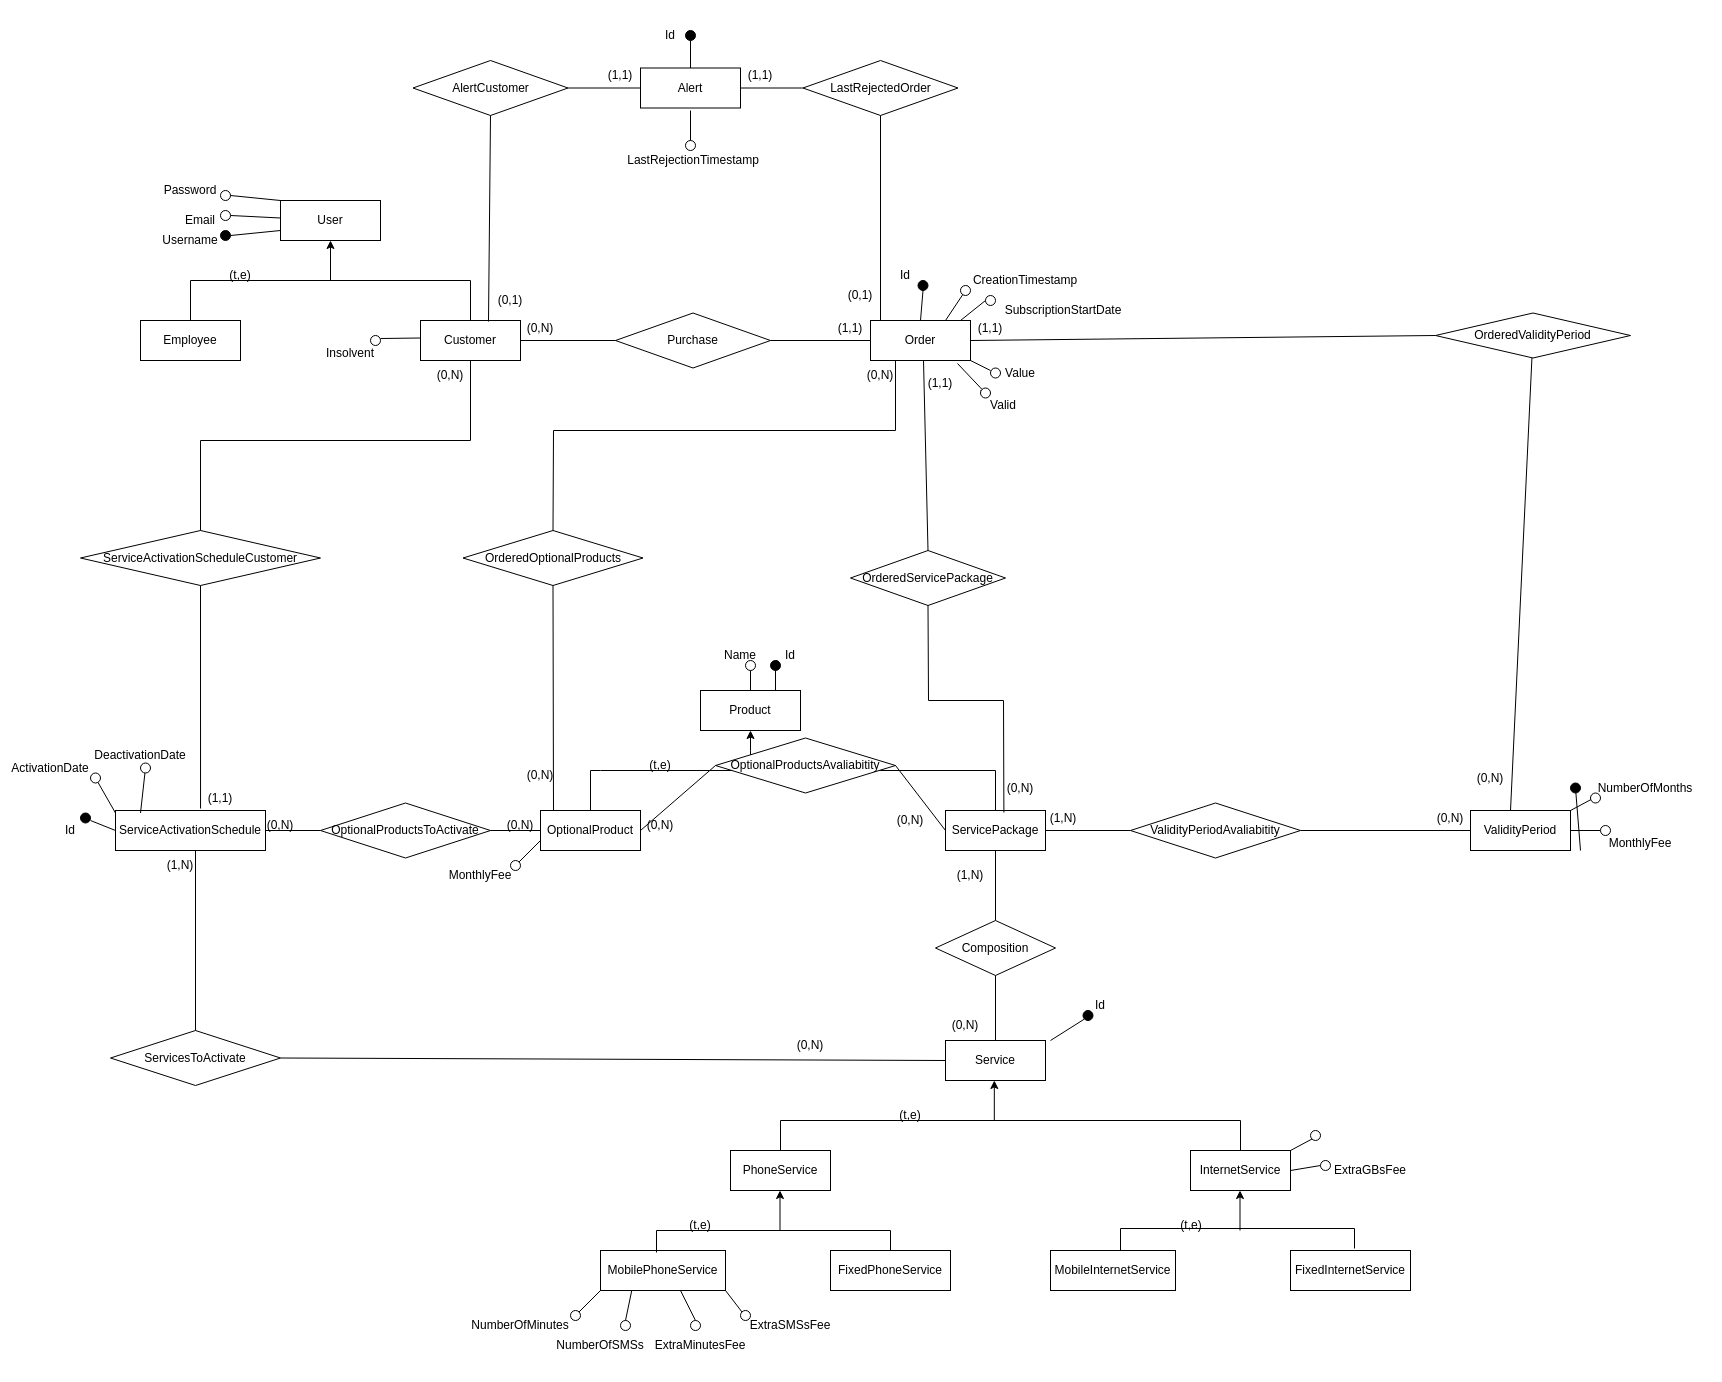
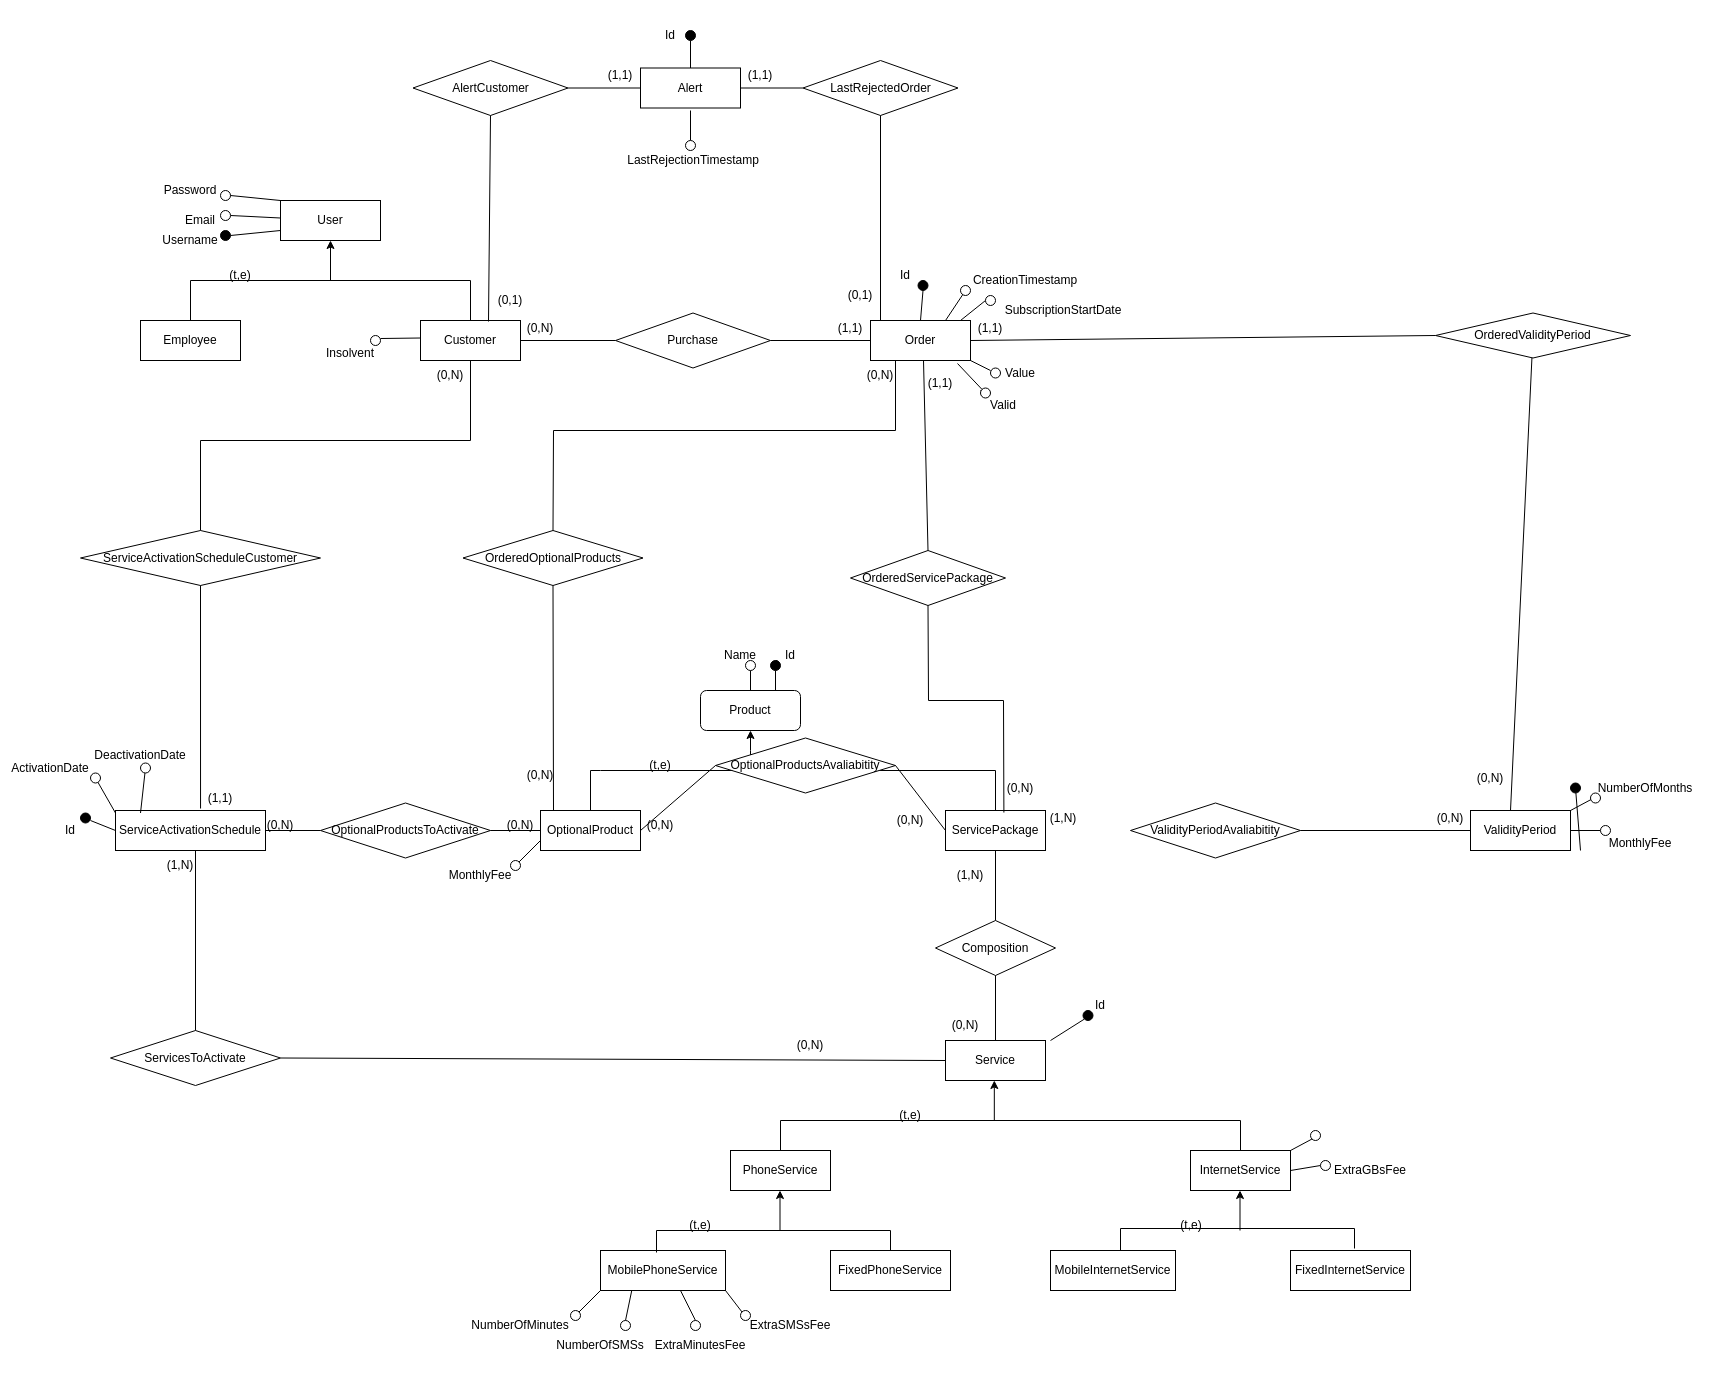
(751, 711) -> (751, 711)
(1088, 831) -> none
